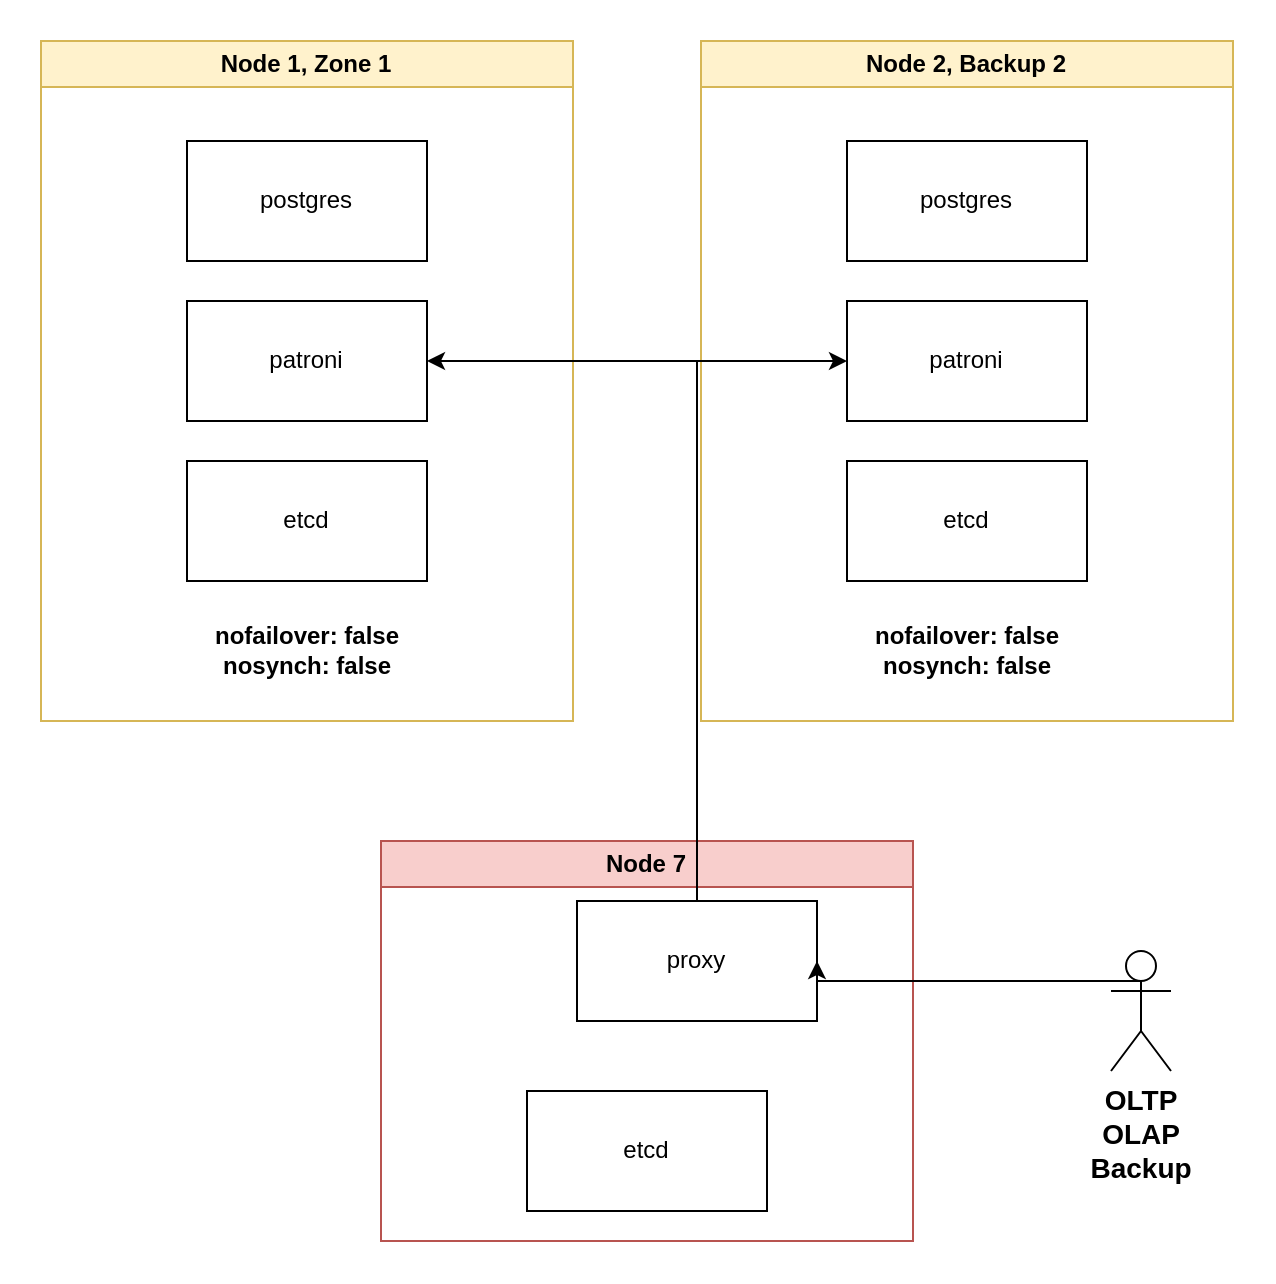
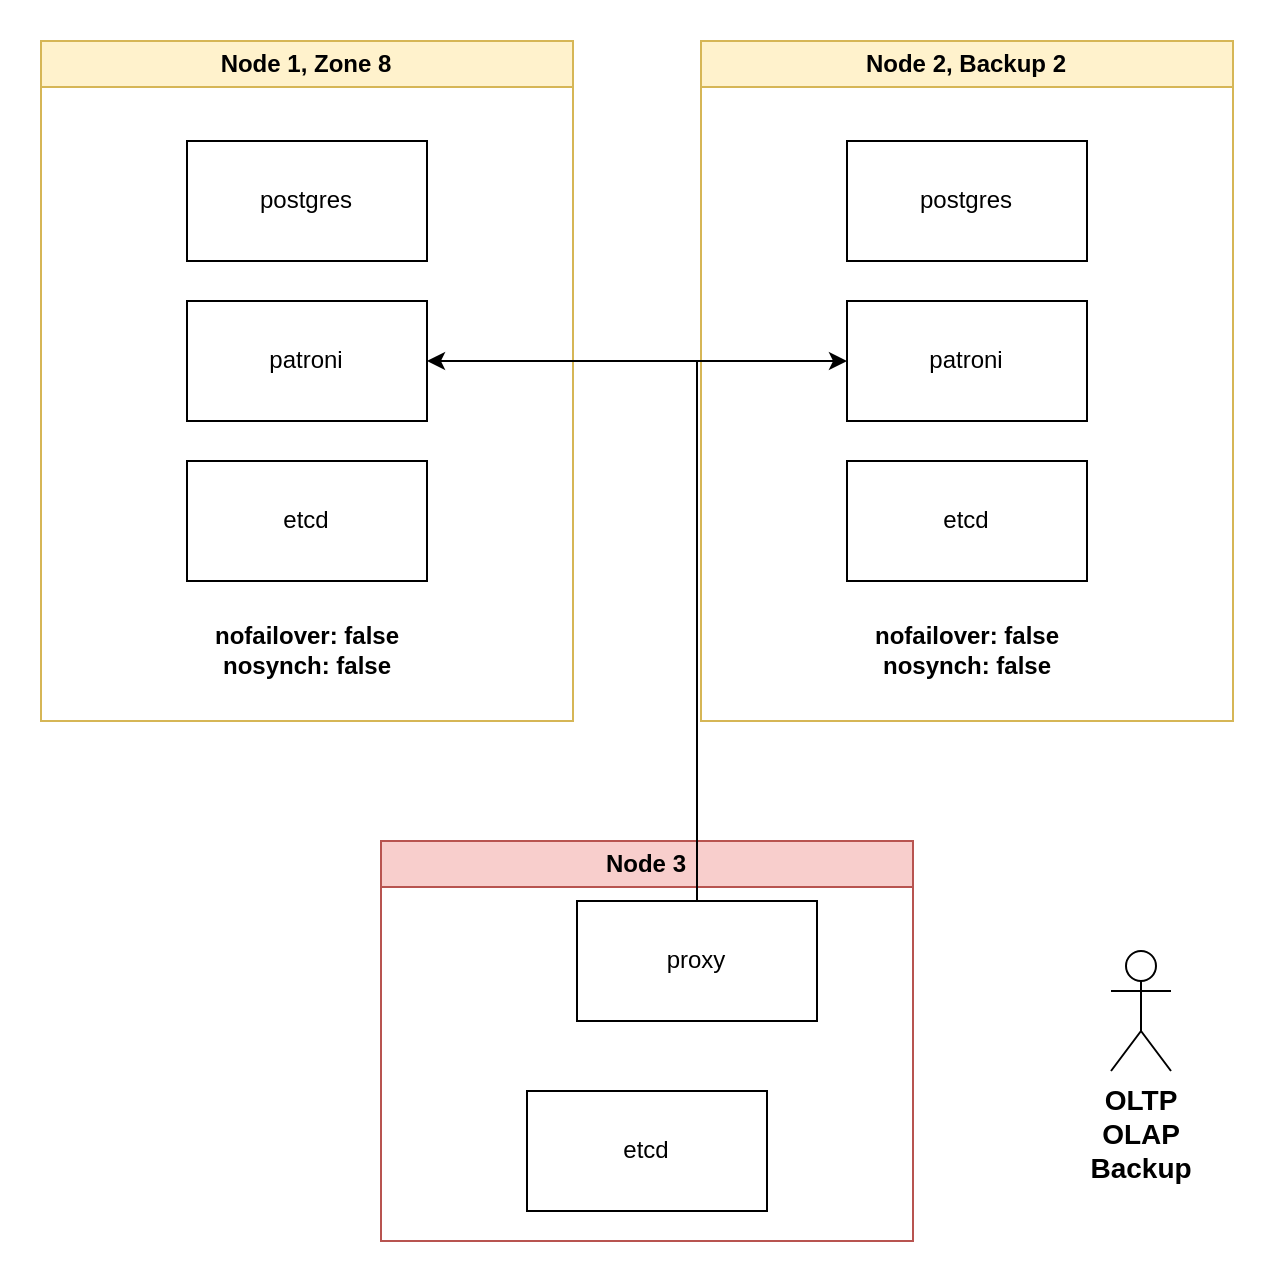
(307, 65) -> (307, 65)
(647, 865) -> (647, 865)
(974, 981) -> none
